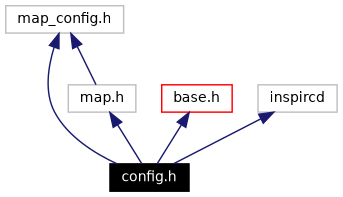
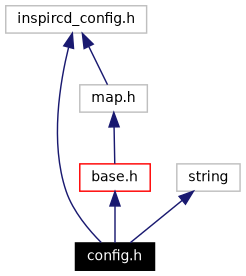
(65, 19) -> (76, 19)
(298, 98) -> (208, 178)
(130, 144) -> (114, 145)
